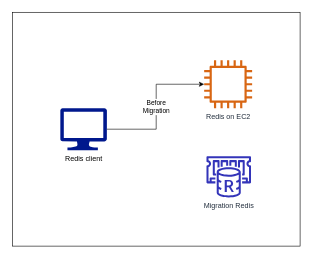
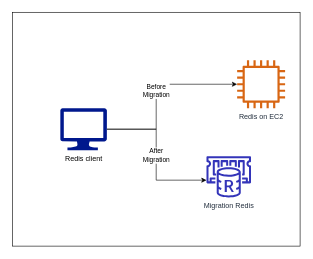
(228, 84) -> (261, 84)
none -> (156, 154)
